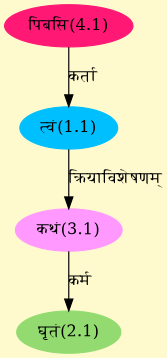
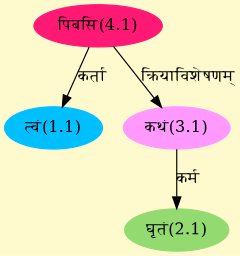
(69, 173) -> (134, 72)
